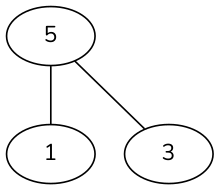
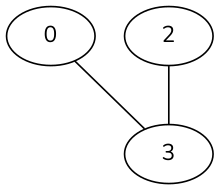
(51, 36) -> (51, 36)
none -> (169, 36)
(51, 154) -> none
